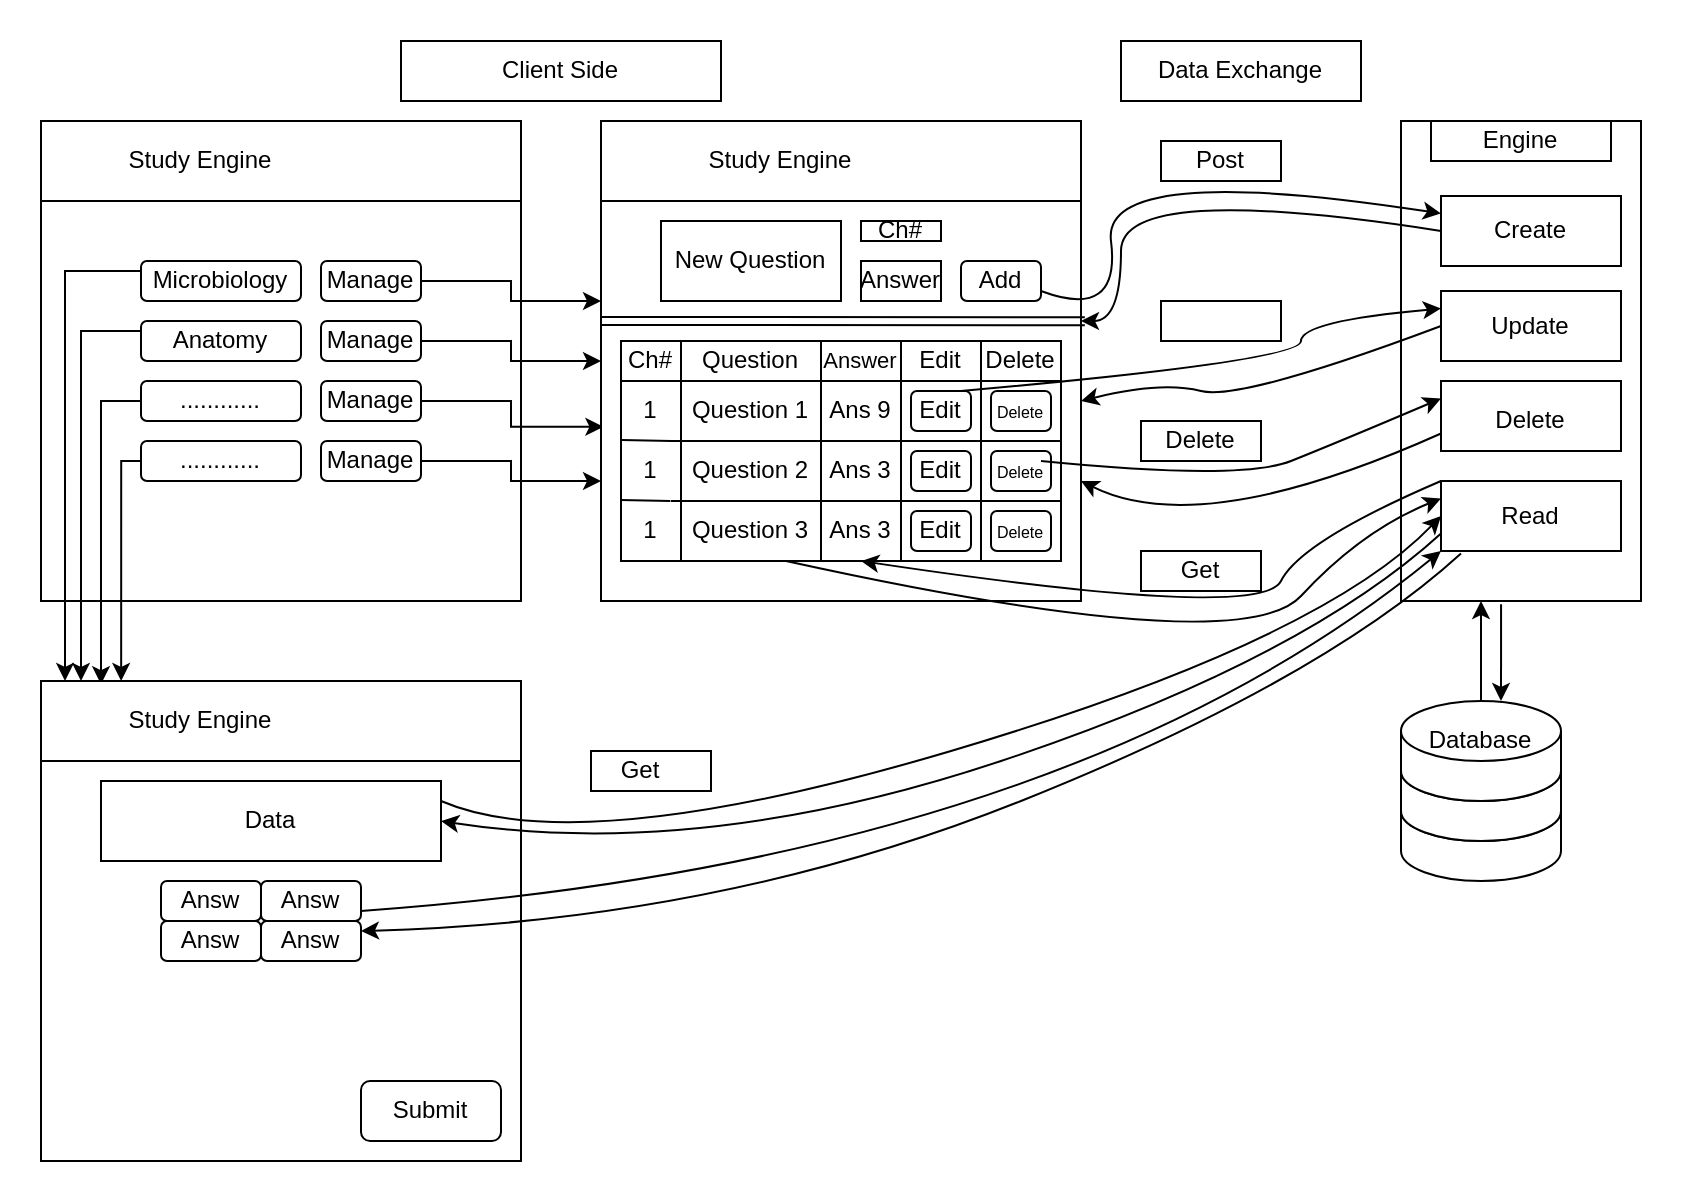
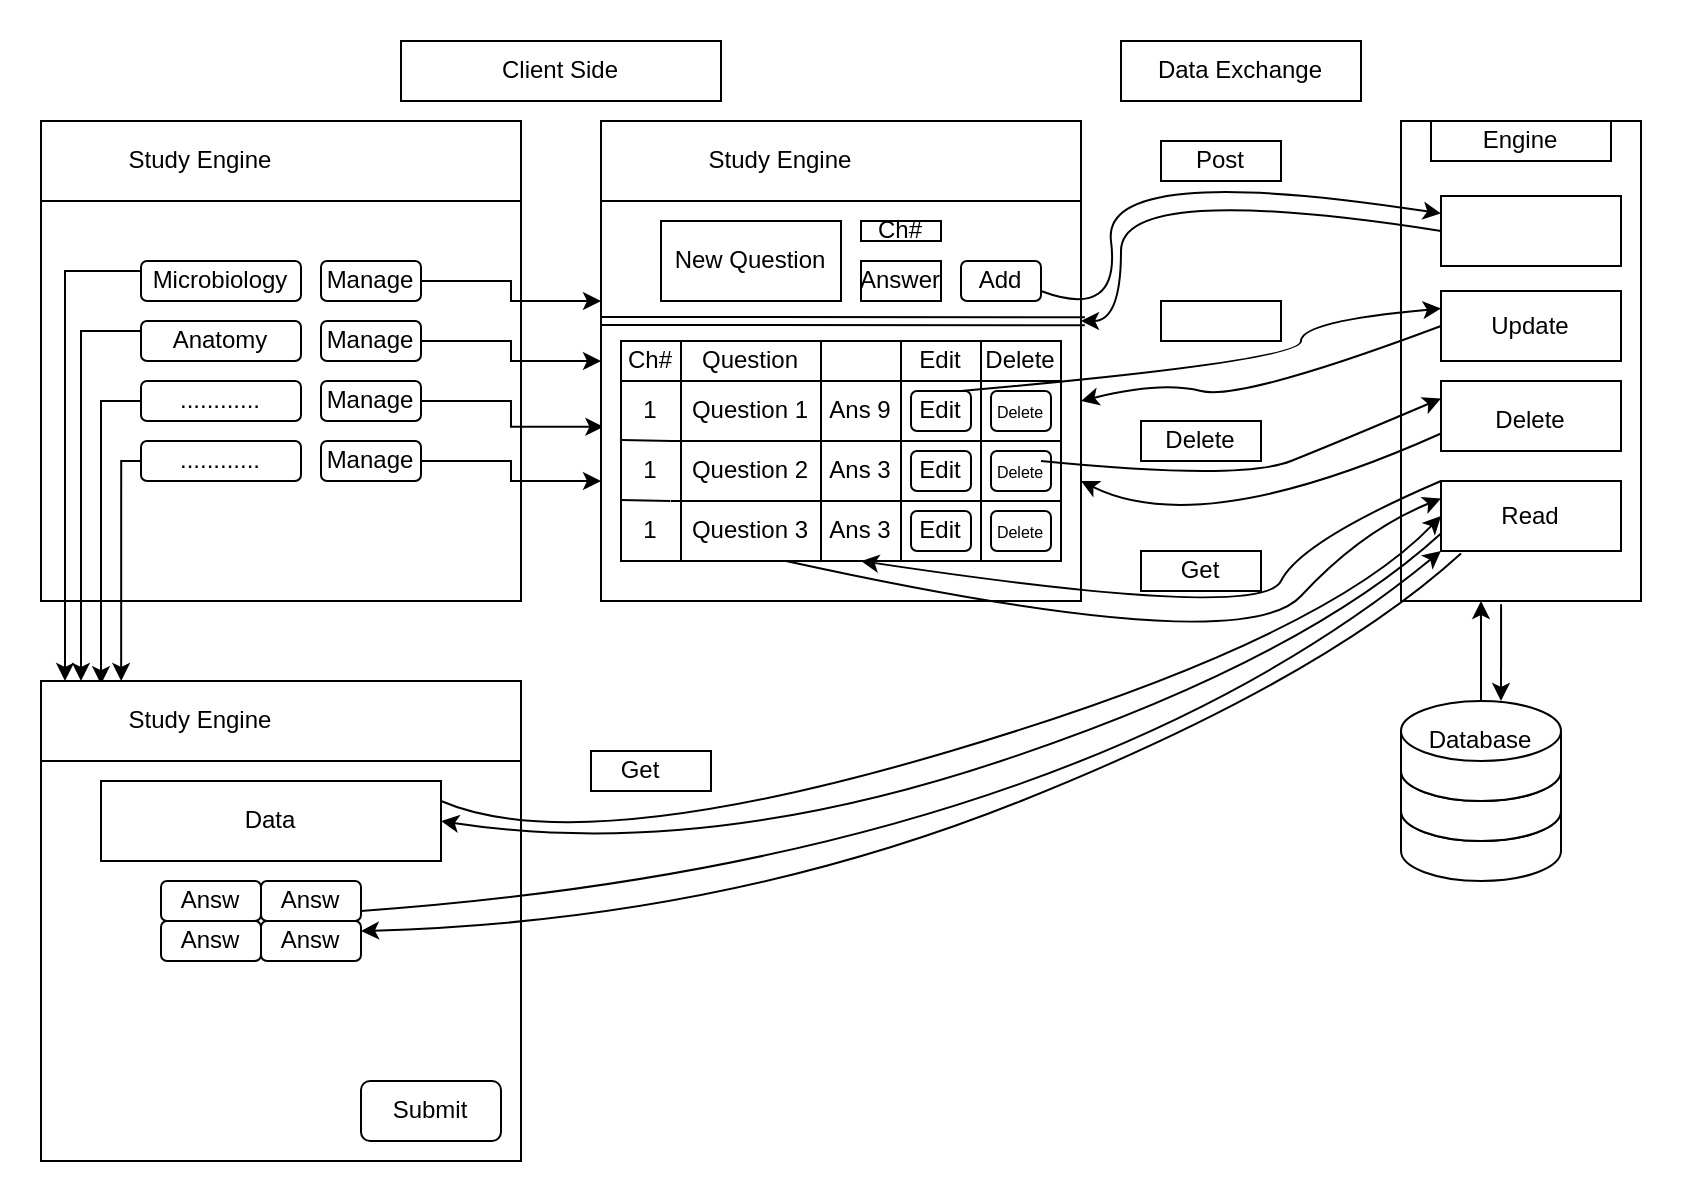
(1531, 231) -> none
(861, 361) -> none
